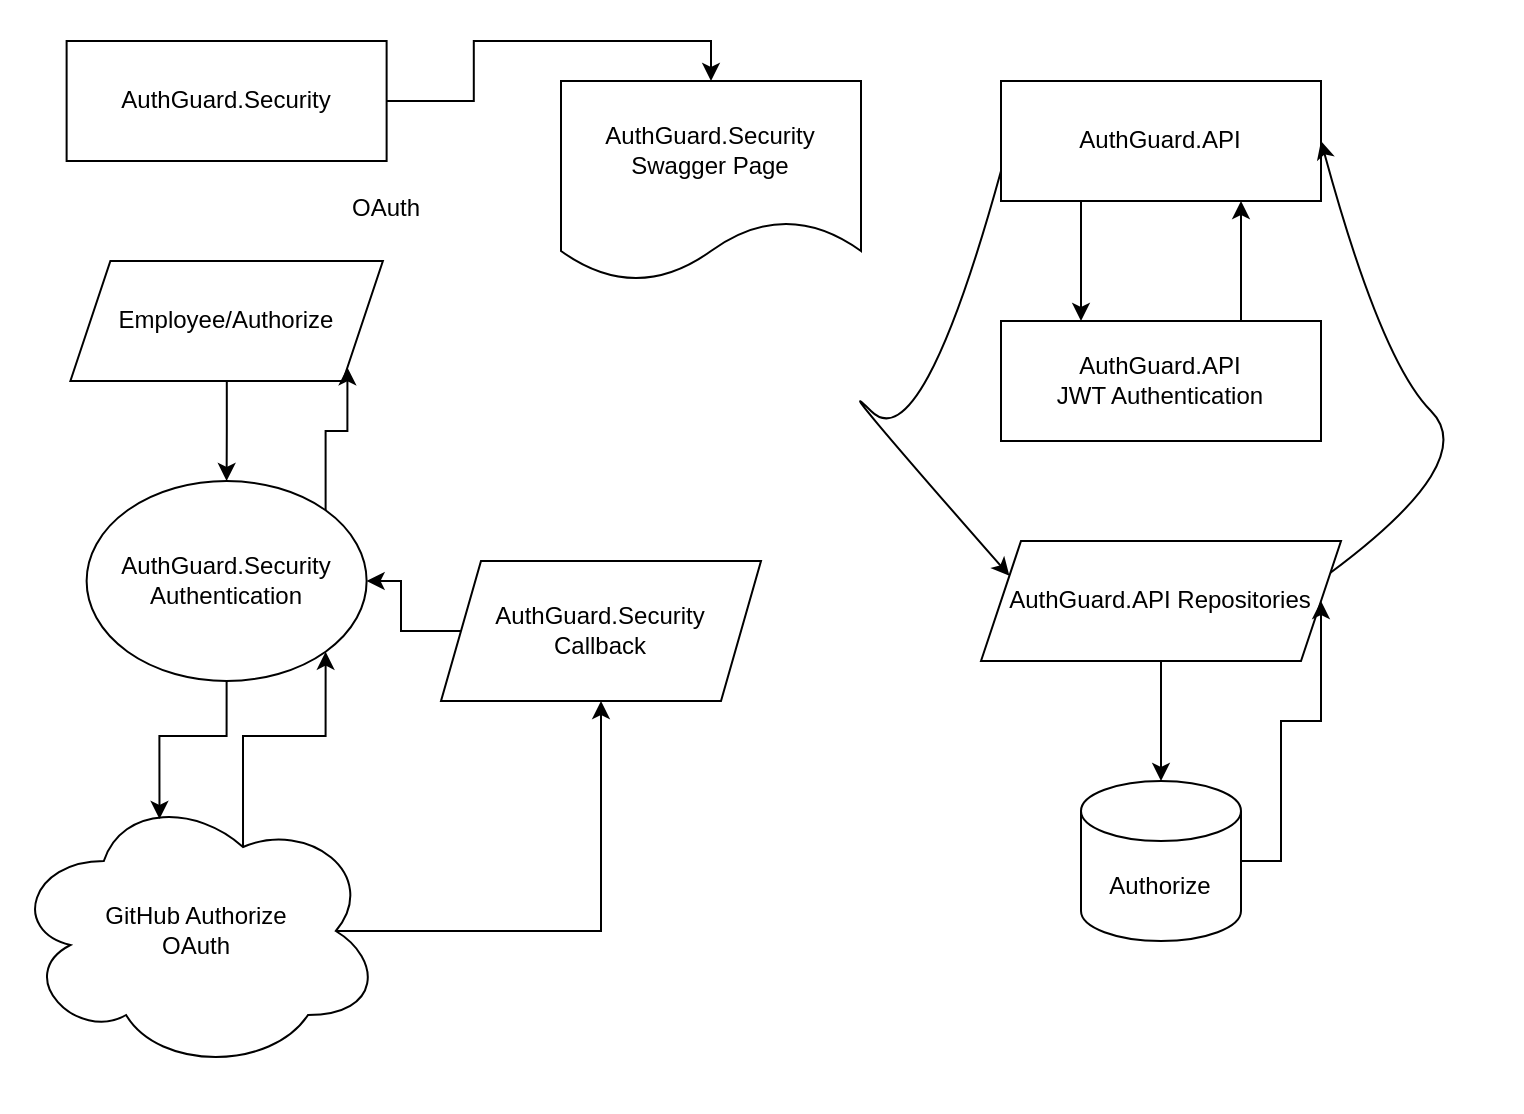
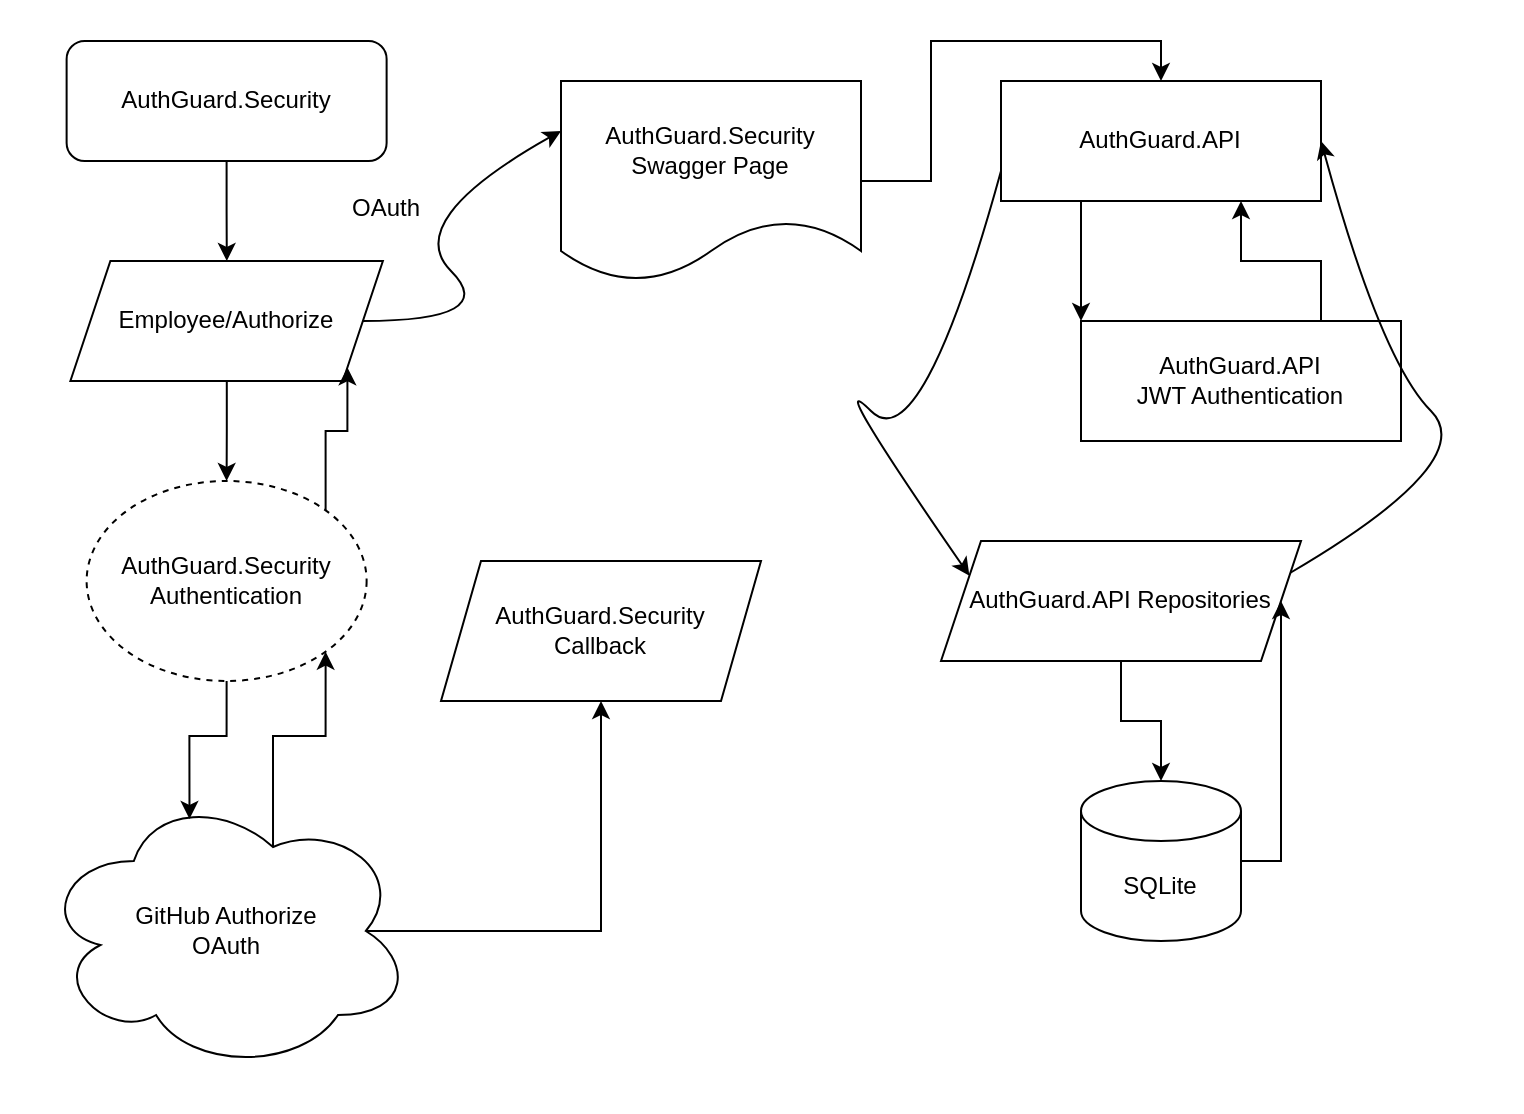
(532, 41) -> none
none -> (954, 41)
(227, 101) -> (227, 101)
none -> (227, 204)
none -> (439, 248)
(1161, 381) -> (1241, 381)
(227, 581) -> (227, 581)
(1161, 601) -> (1121, 601)
(401, 626) -> none
(1161, 887) -> (1161, 887)
(197, 931) -> (227, 931)
